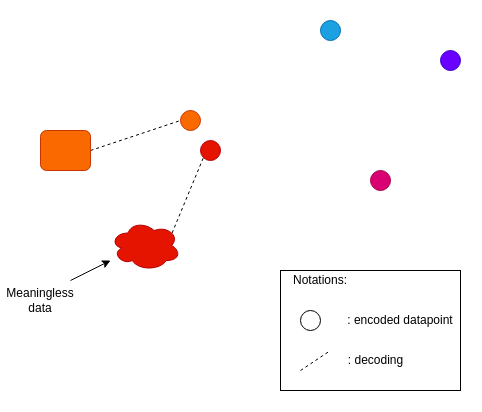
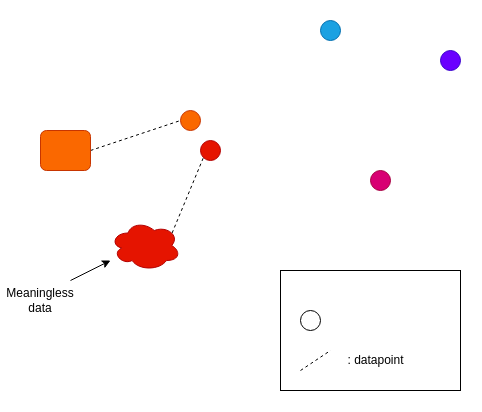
(321, 281) -> none
(401, 321) -> none
(376, 361) -> (376, 361)
